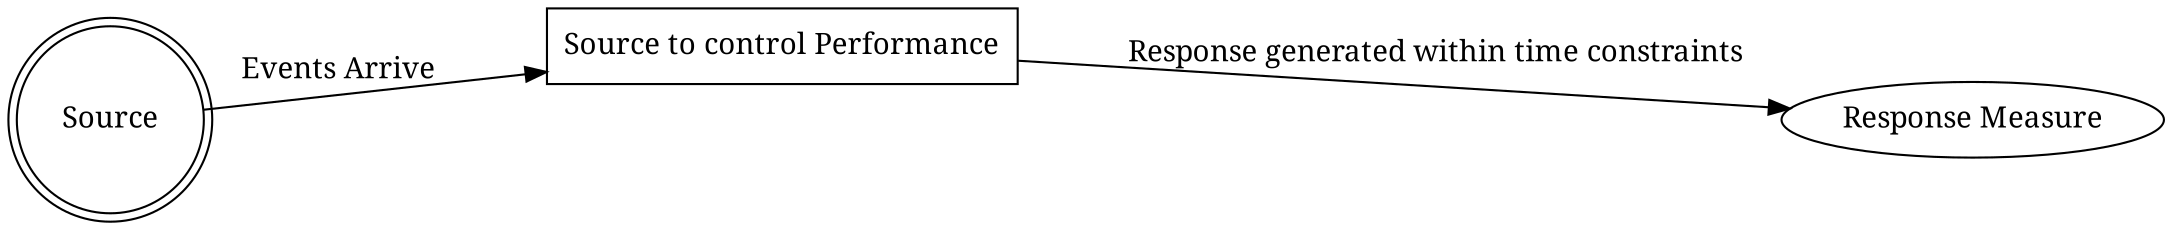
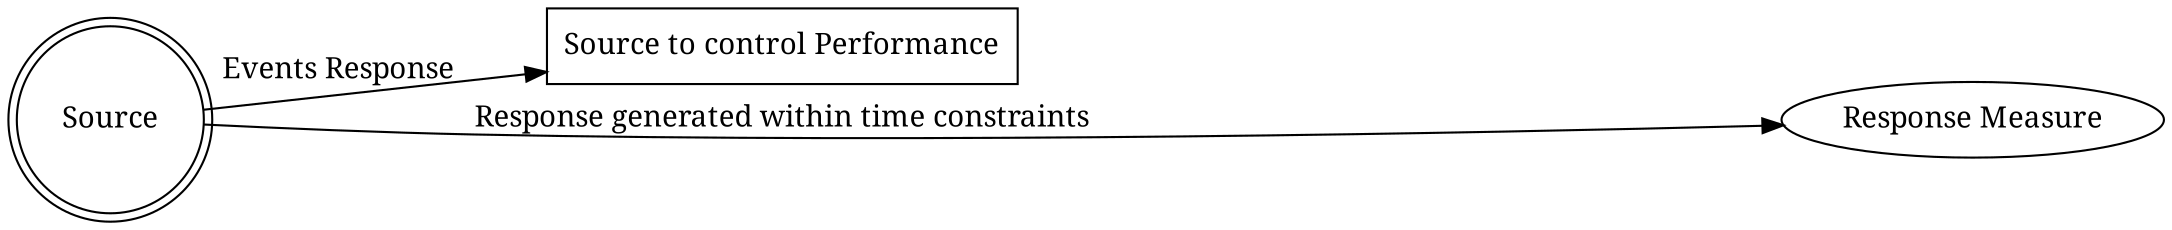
(339, 70) -> (339, 70)
(1393, 84) -> (983, 138)
